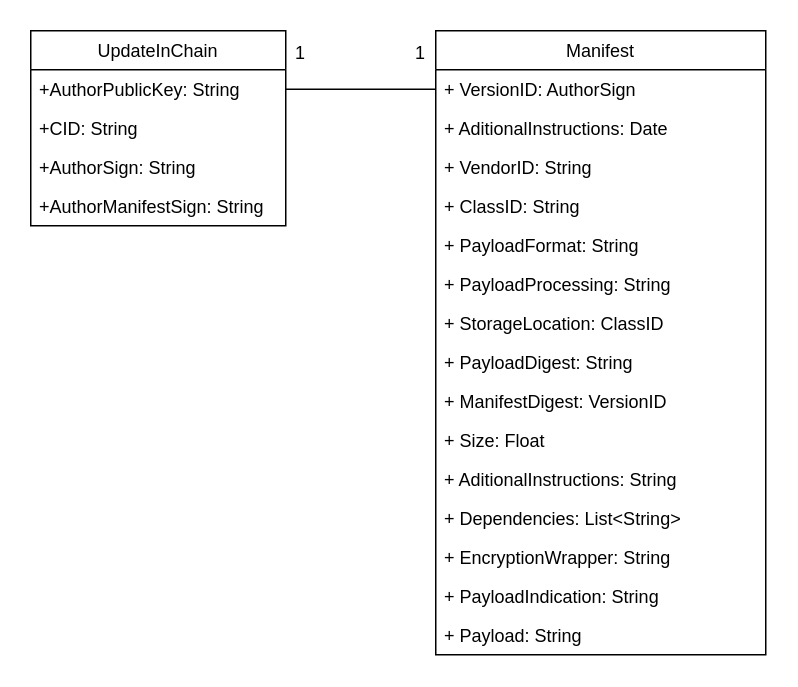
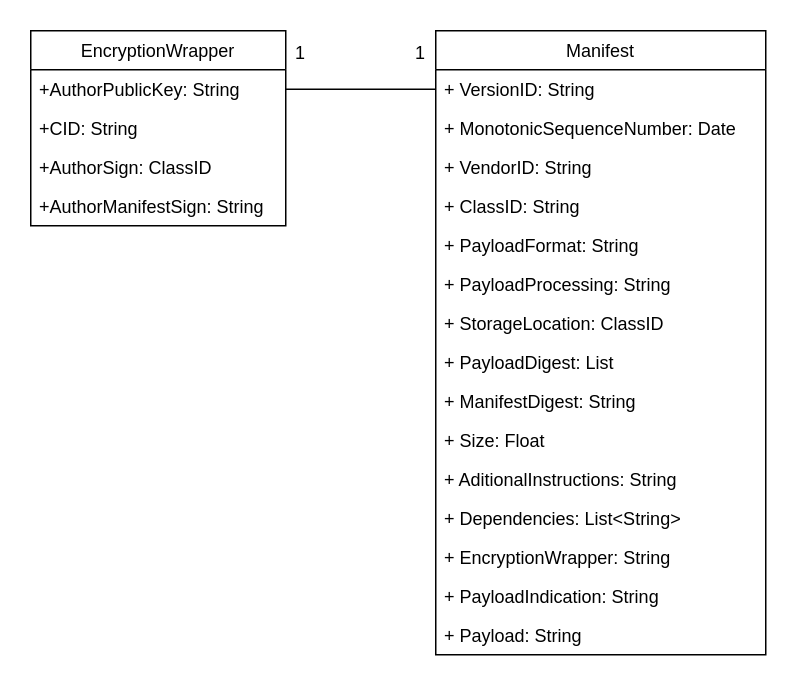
(158, 51) -> (158, 51)
(548, 90) -> (528, 90)
(574, 129) -> (591, 129)
(125, 168) -> (130, 168)
(546, 363) -> (536, 363)
(566, 402) -> (551, 402)
